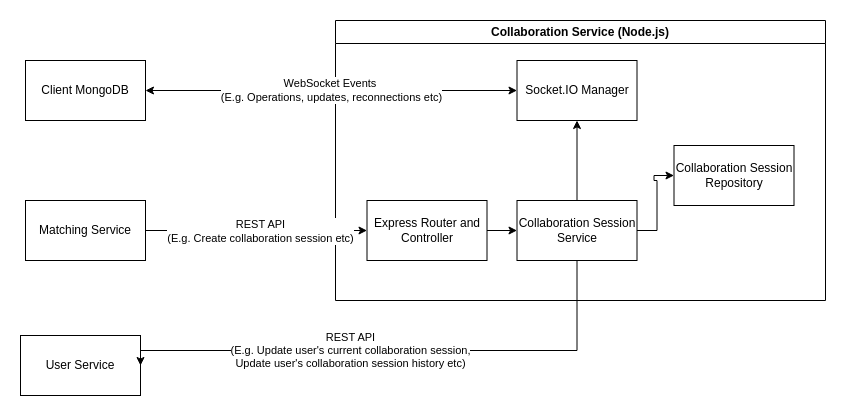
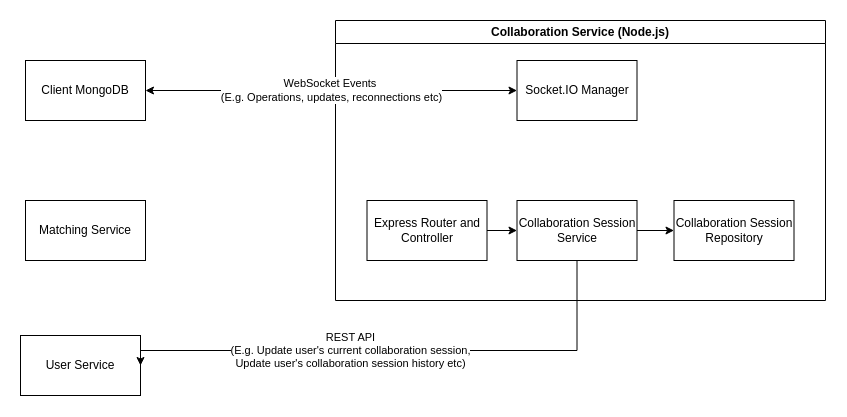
(577, 164) -> none
(734, 176) -> (734, 231)
(157, 231) -> none
